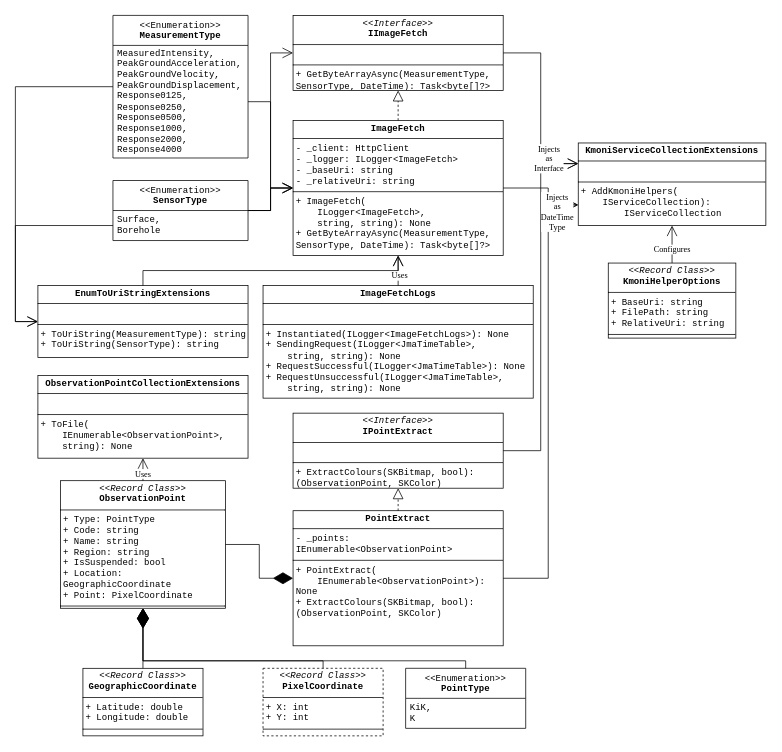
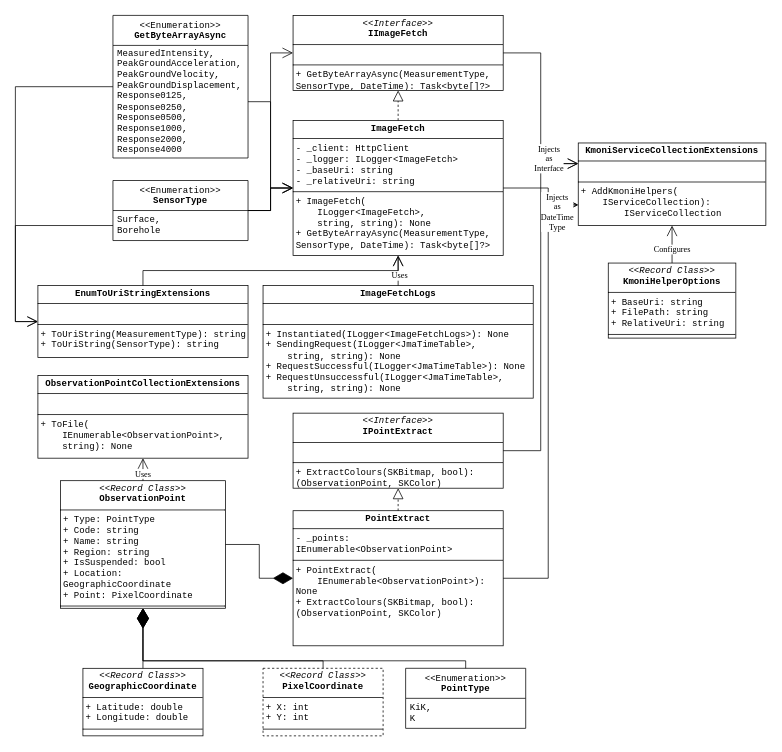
(180, 31) -> (180, 31)
